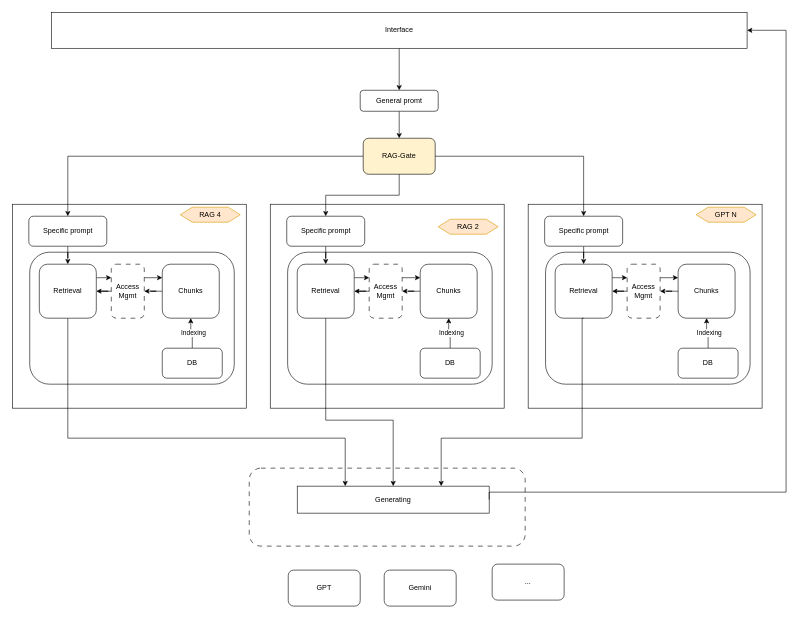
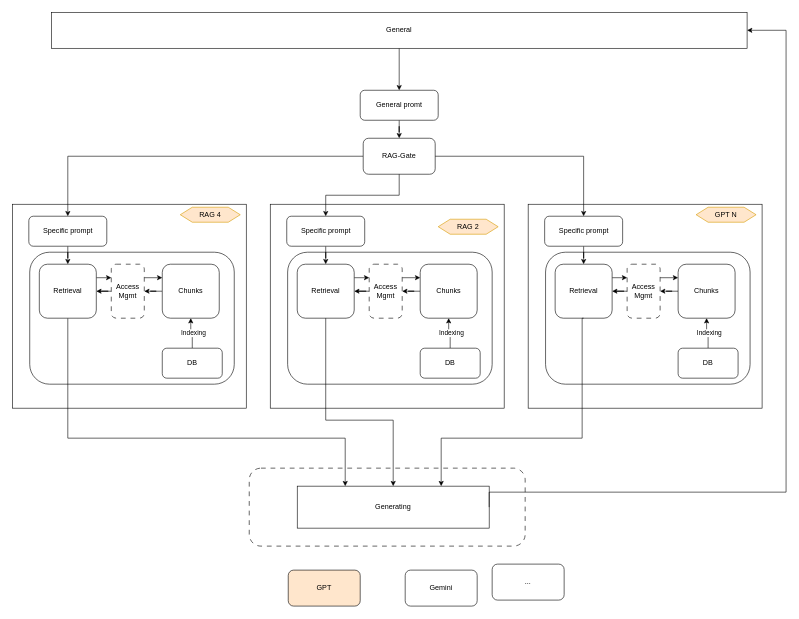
(399, 30) -> (399, 30)
(399, 101) -> (399, 105)
(399, 156) -> (399, 156)
(393, 500) -> (393, 507)
(324, 588) -> (324, 588)
(420, 588) -> (441, 588)
